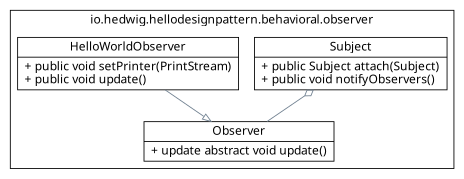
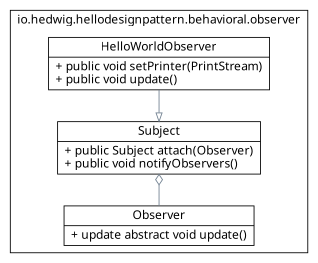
(351, 67) -> (159, 151)
(185, 103) -> (159, 101)
